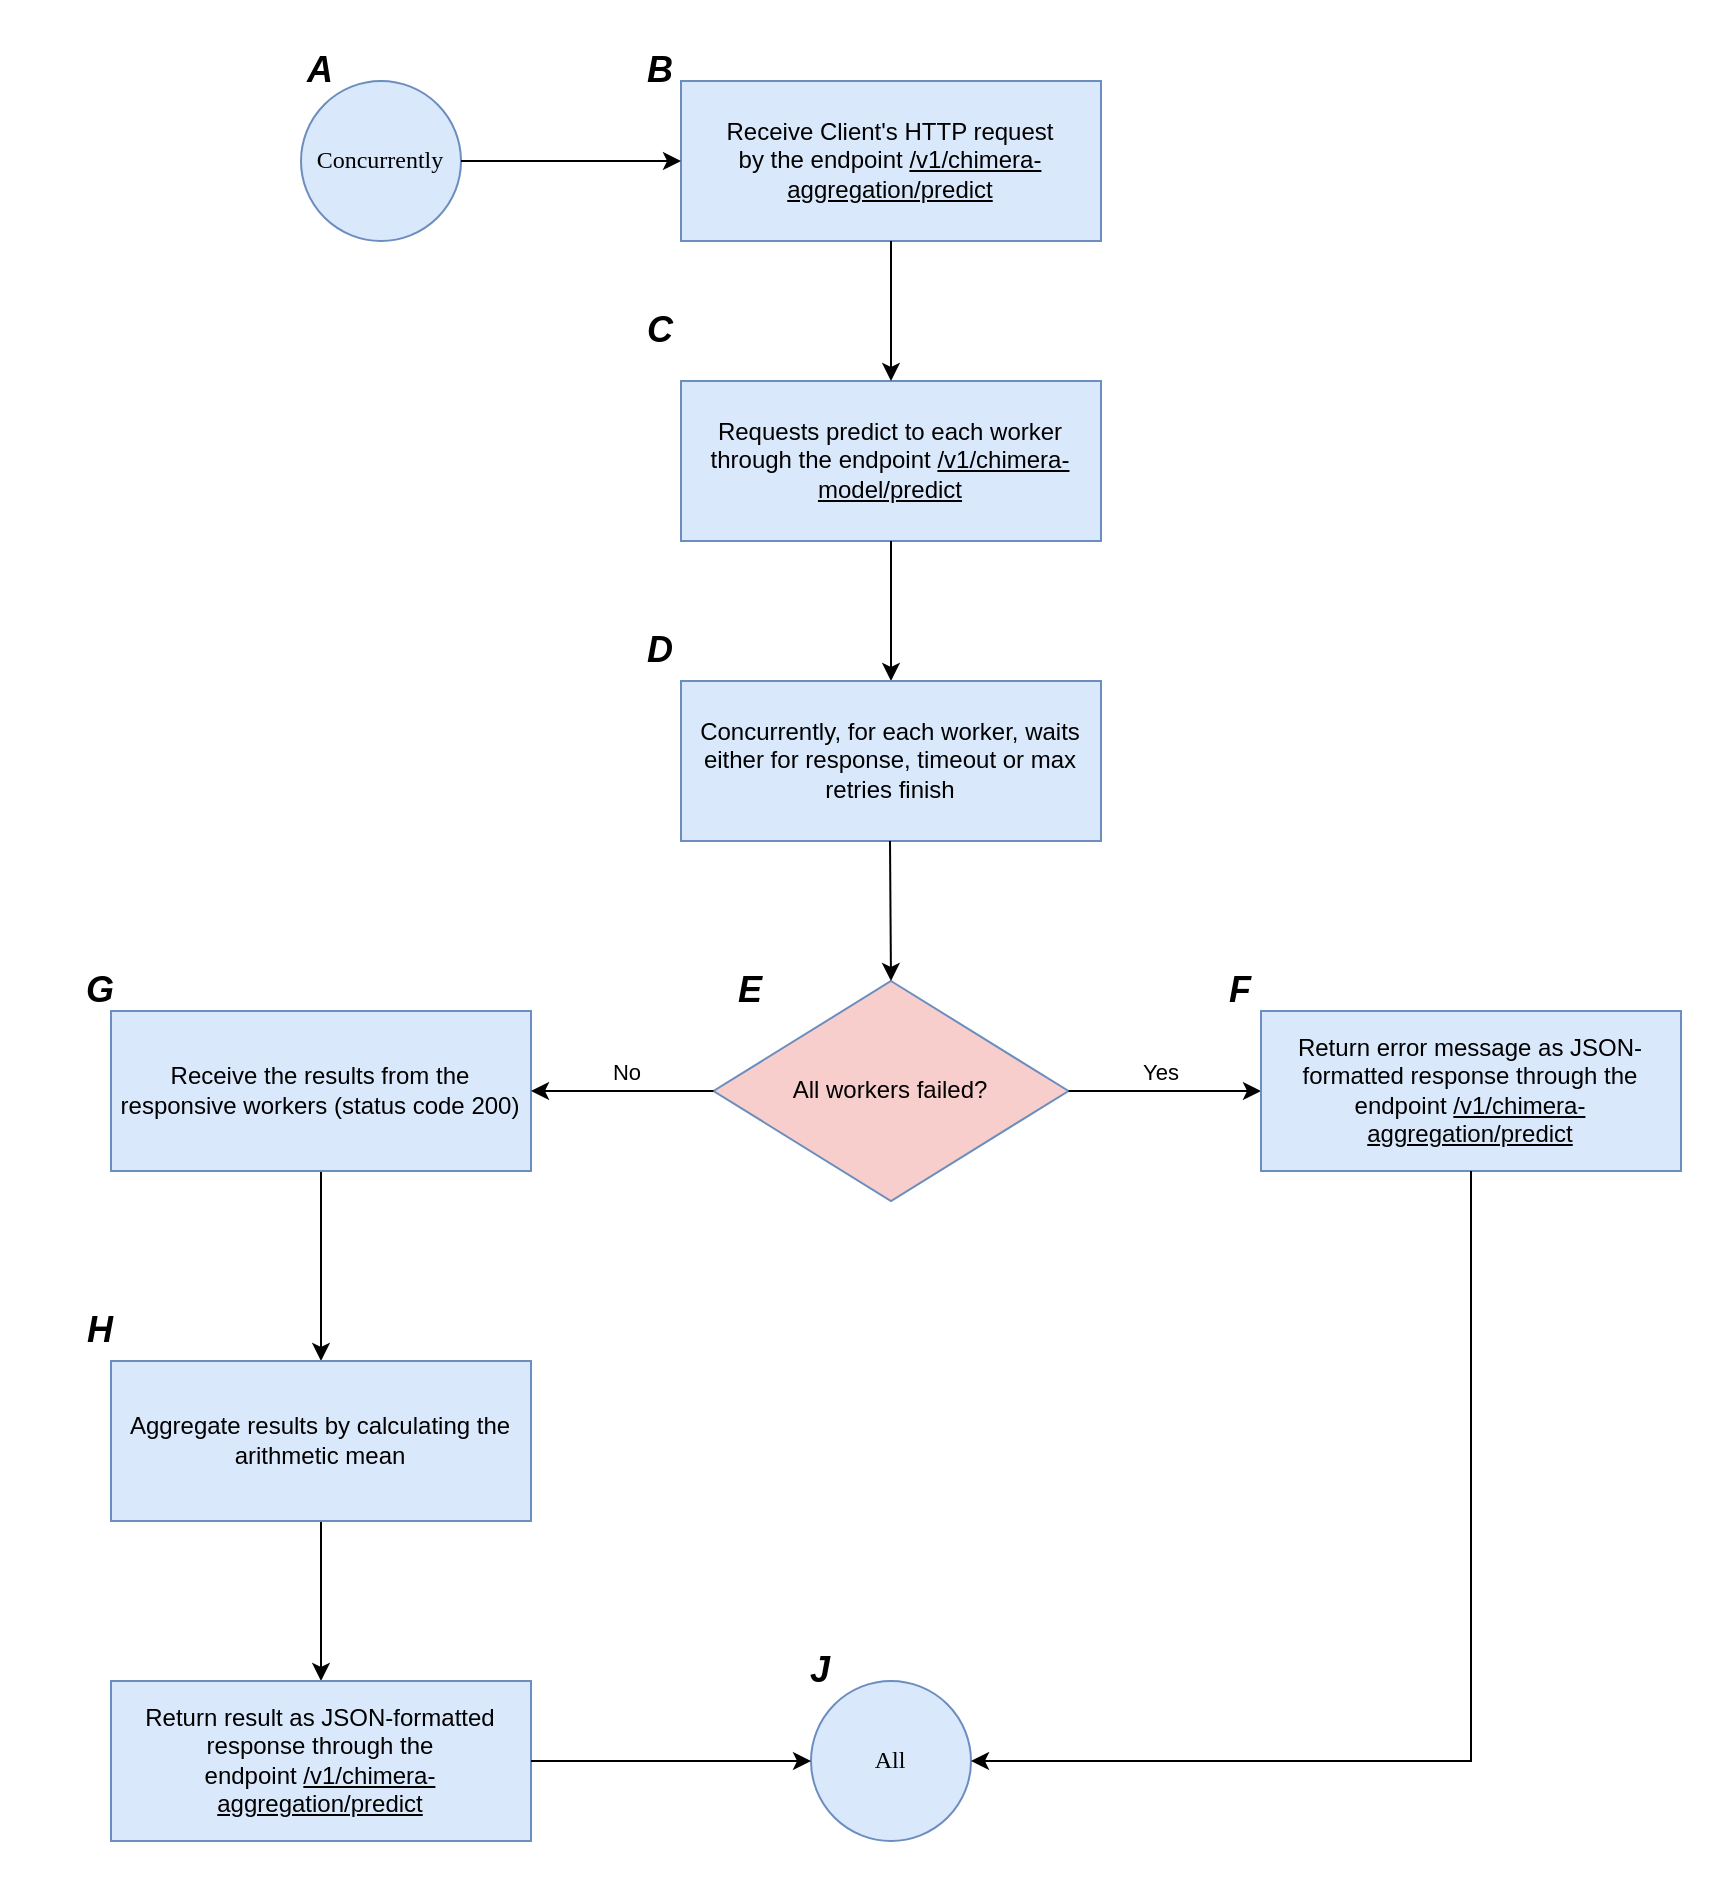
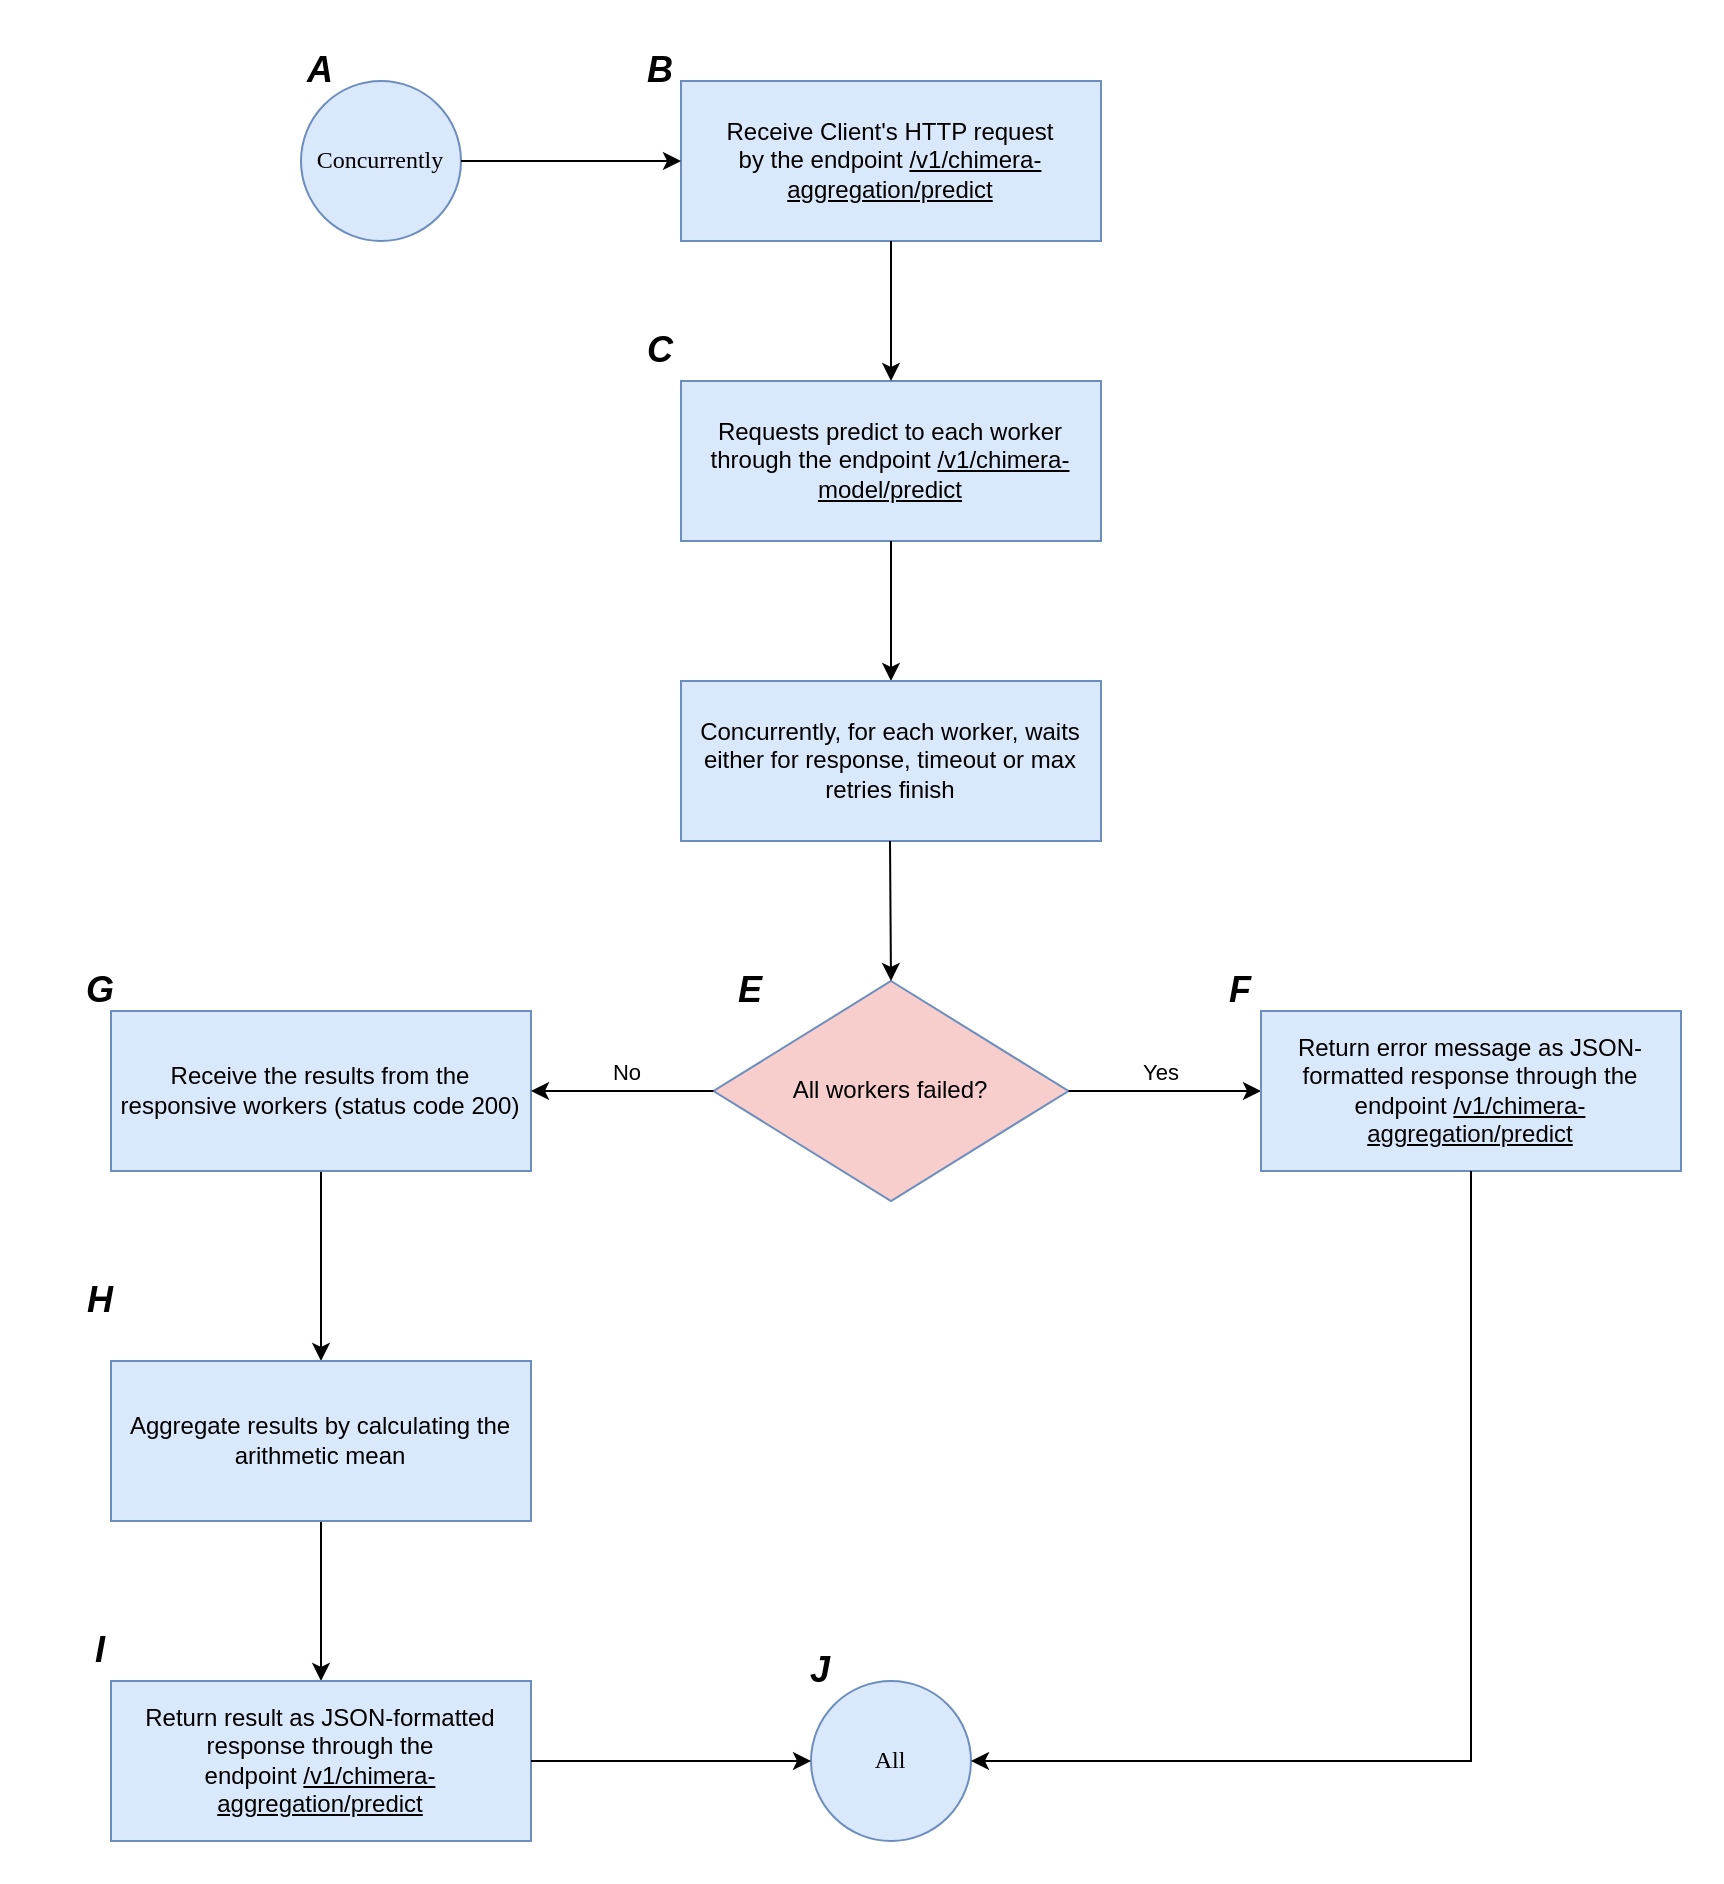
(661, 331) -> (661, 351)
(661, 651) -> none
(101, 1331) -> (101, 1301)
none -> (101, 1651)
